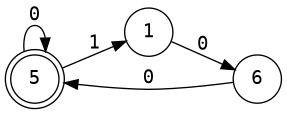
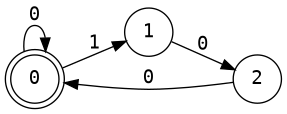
(35, 79) -> (35, 79)
(257, 79) -> (257, 79)
